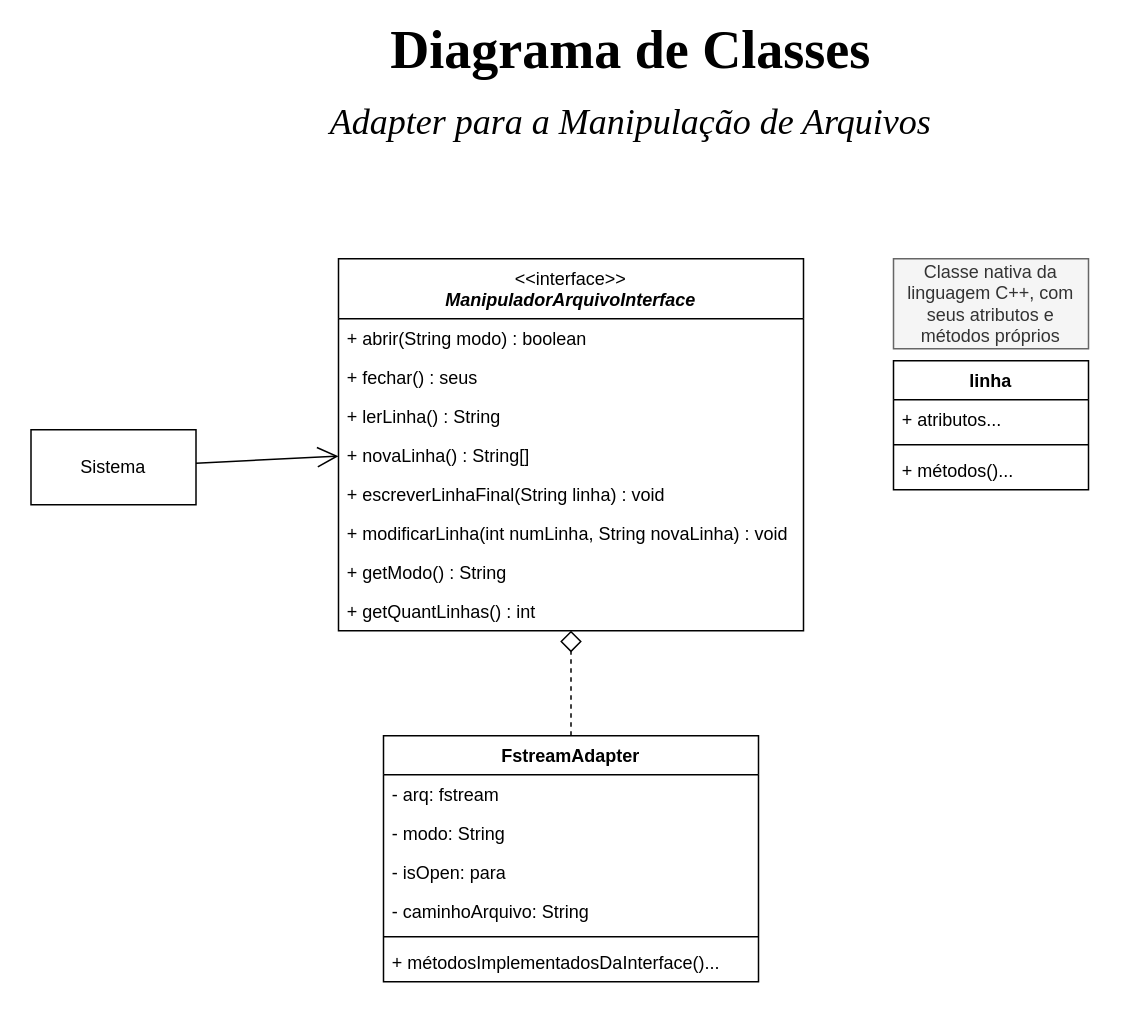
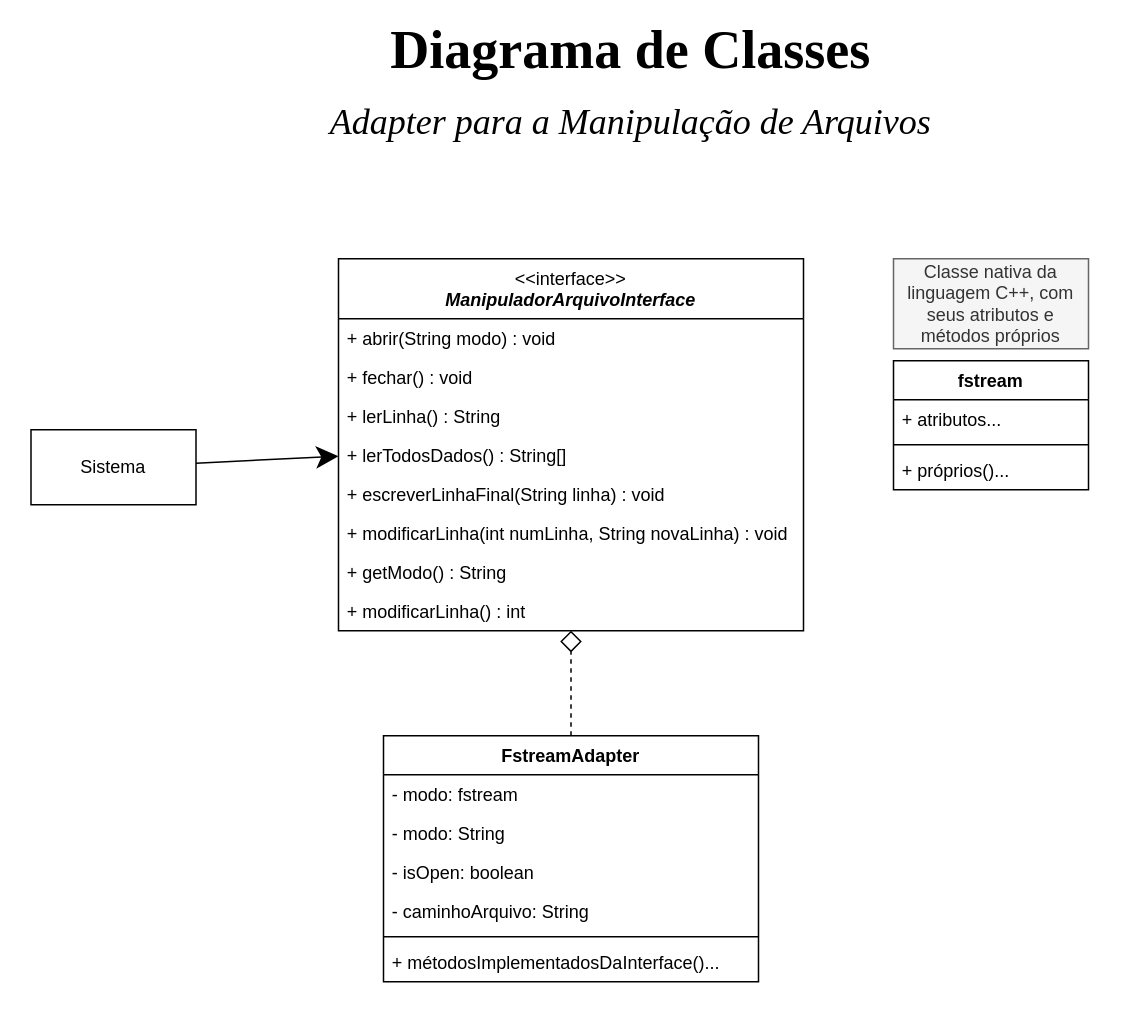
(480, 340) -> (465, 340)
(424, 379) -> (421, 379)
(991, 382) -> (991, 382)
(326, 457) -> (320, 457)
(454, 457) -> (474, 457)
(963, 472) -> (966, 472)
(454, 613) -> (449, 613)
(456, 796) -> (461, 796)
(453, 874) -> (466, 874)
